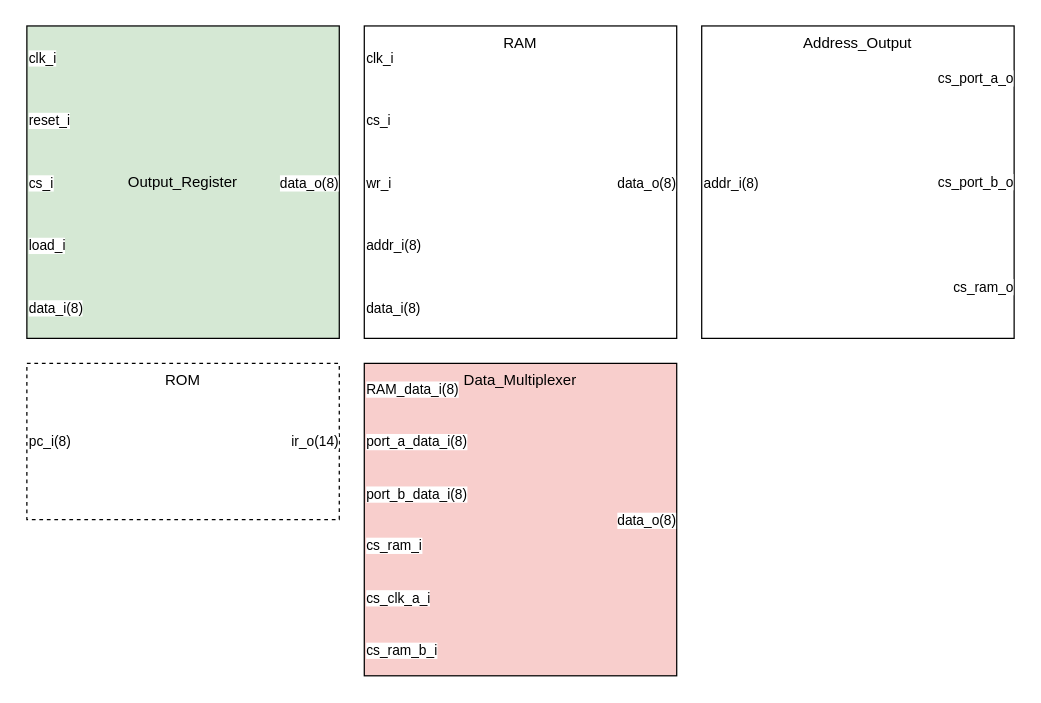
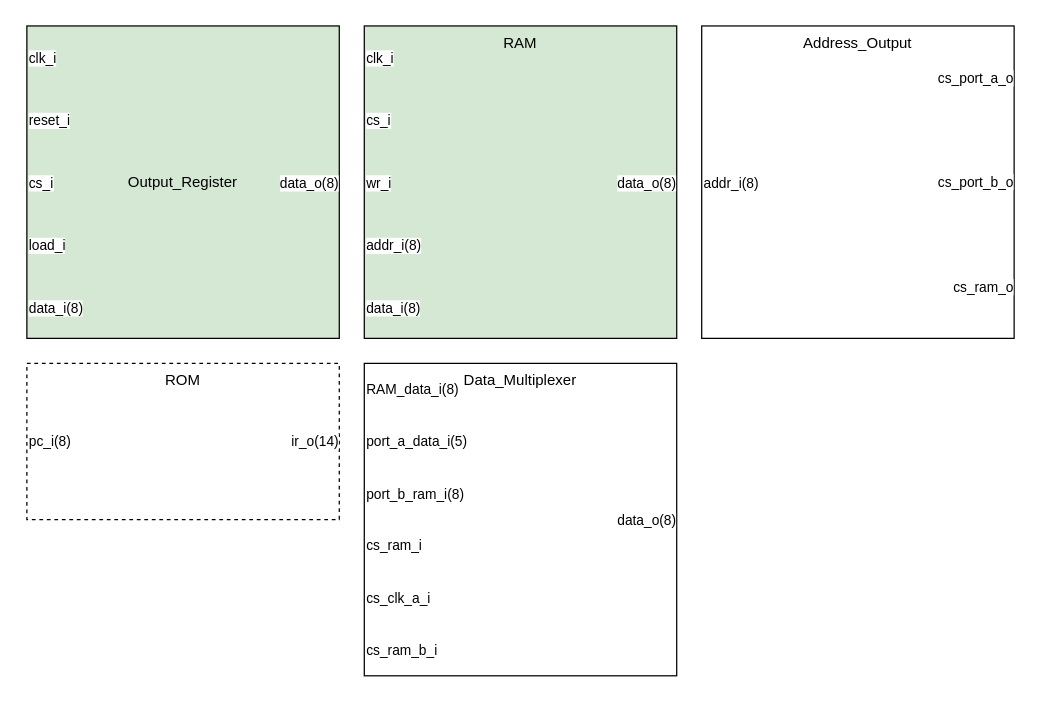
(521, 182) -> (521, 182)
(427, 442) -> (427, 442)
(427, 494) -> (423, 494)
(521, 519) -> (521, 519)
